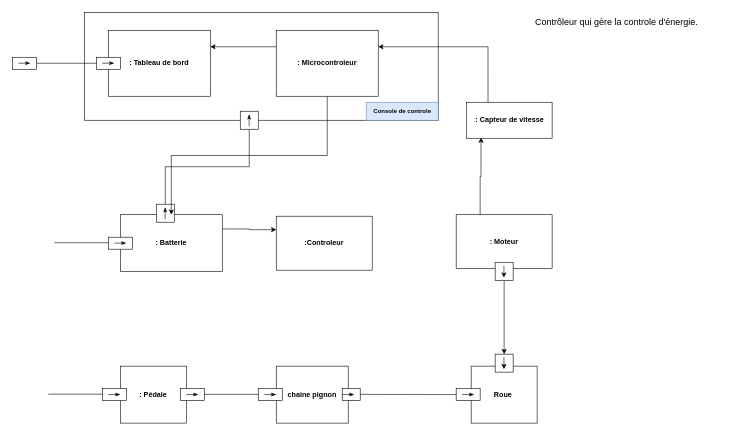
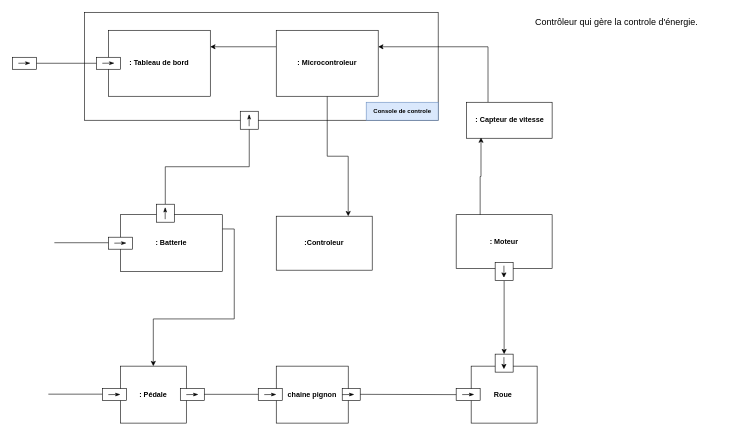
(251, 156) -> (347, 156)
(249, 229) -> (153, 319)
